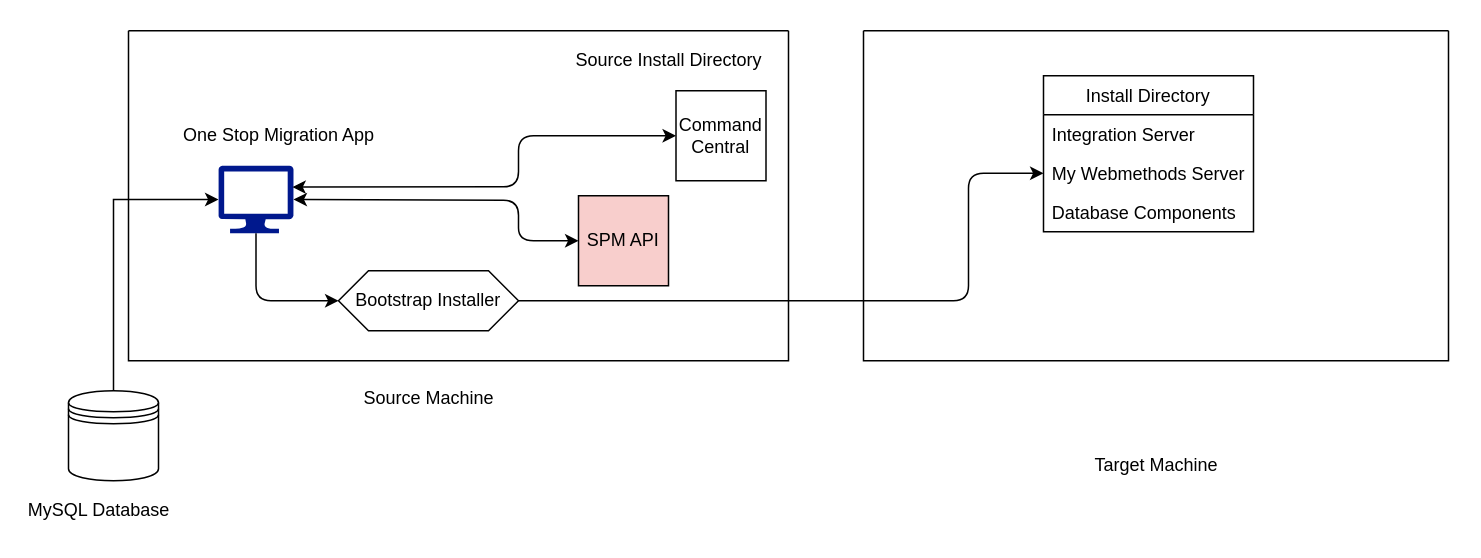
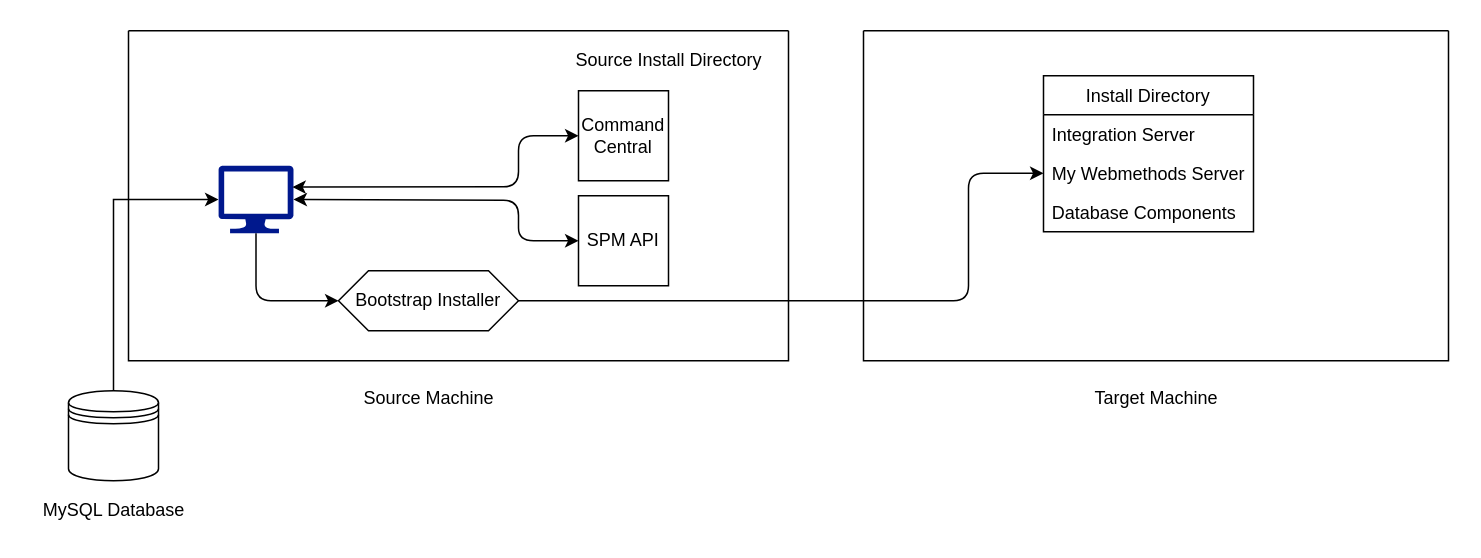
(278, 136) -> none
(721, 136) -> (623, 136)
(623, 241) -> (623, 241)
(1156, 466) -> (1156, 398)
(98, 511) -> (113, 511)
